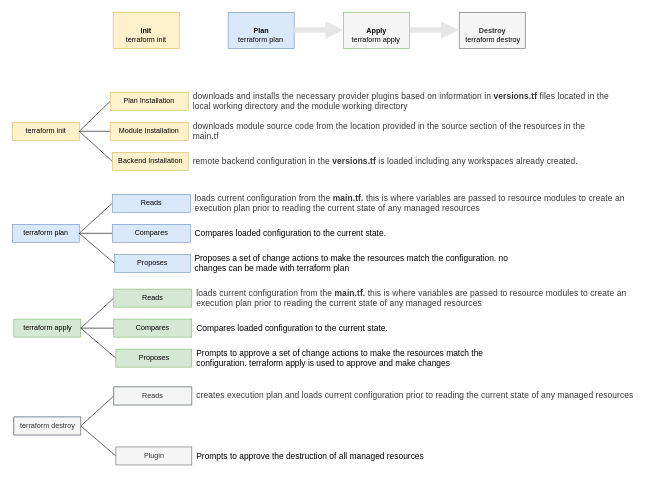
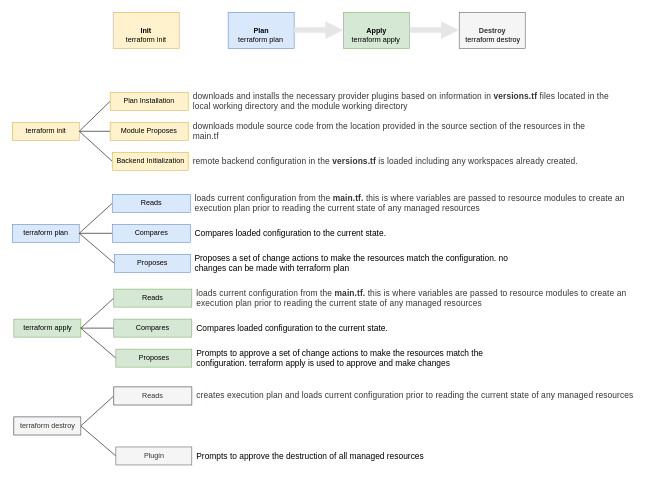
(376, 30) -> (376, 30)
(149, 131) -> (149, 131)
(151, 161) -> (151, 161)
